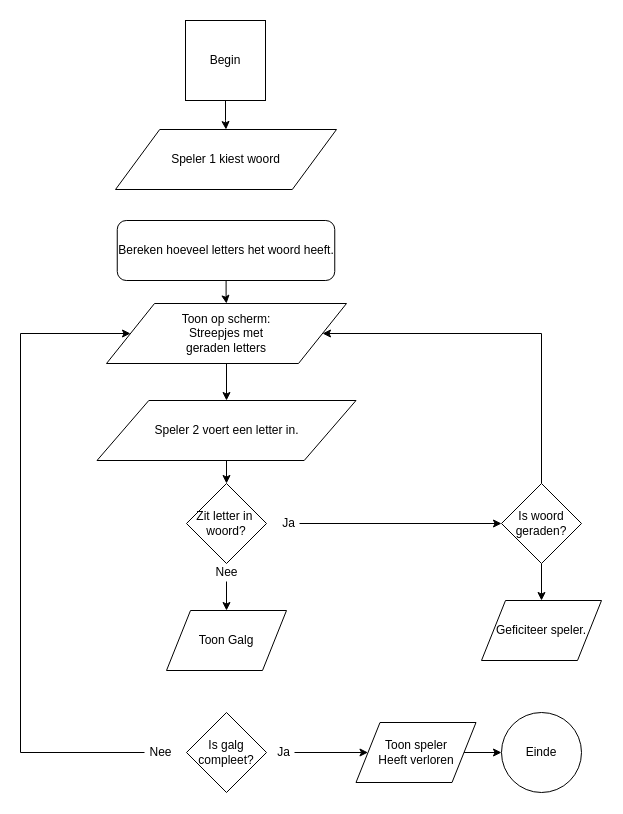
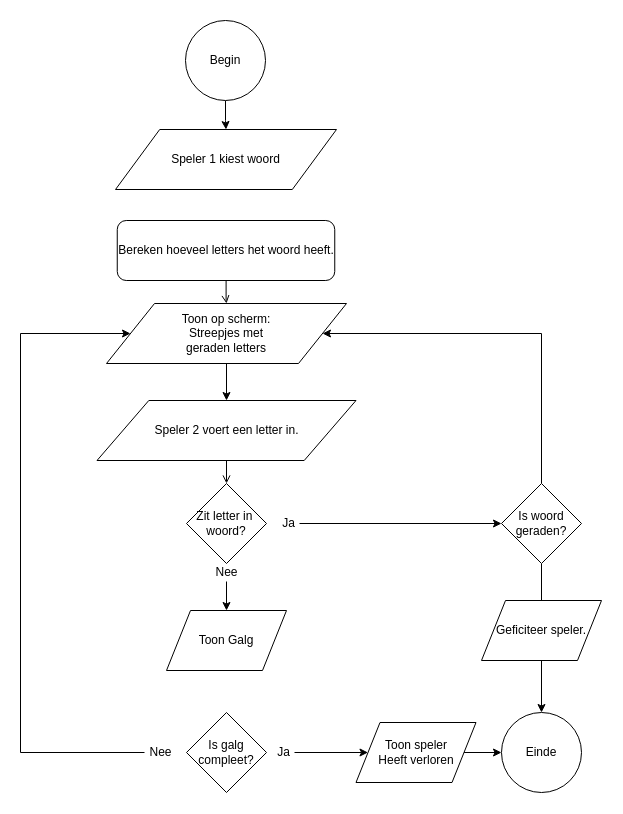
(226, 61) -> (226, 61)
(226, 299) -> (226, 298)
(227, 475) -> (227, 477)
(542, 592) -> (542, 594)
none -> (542, 683)
